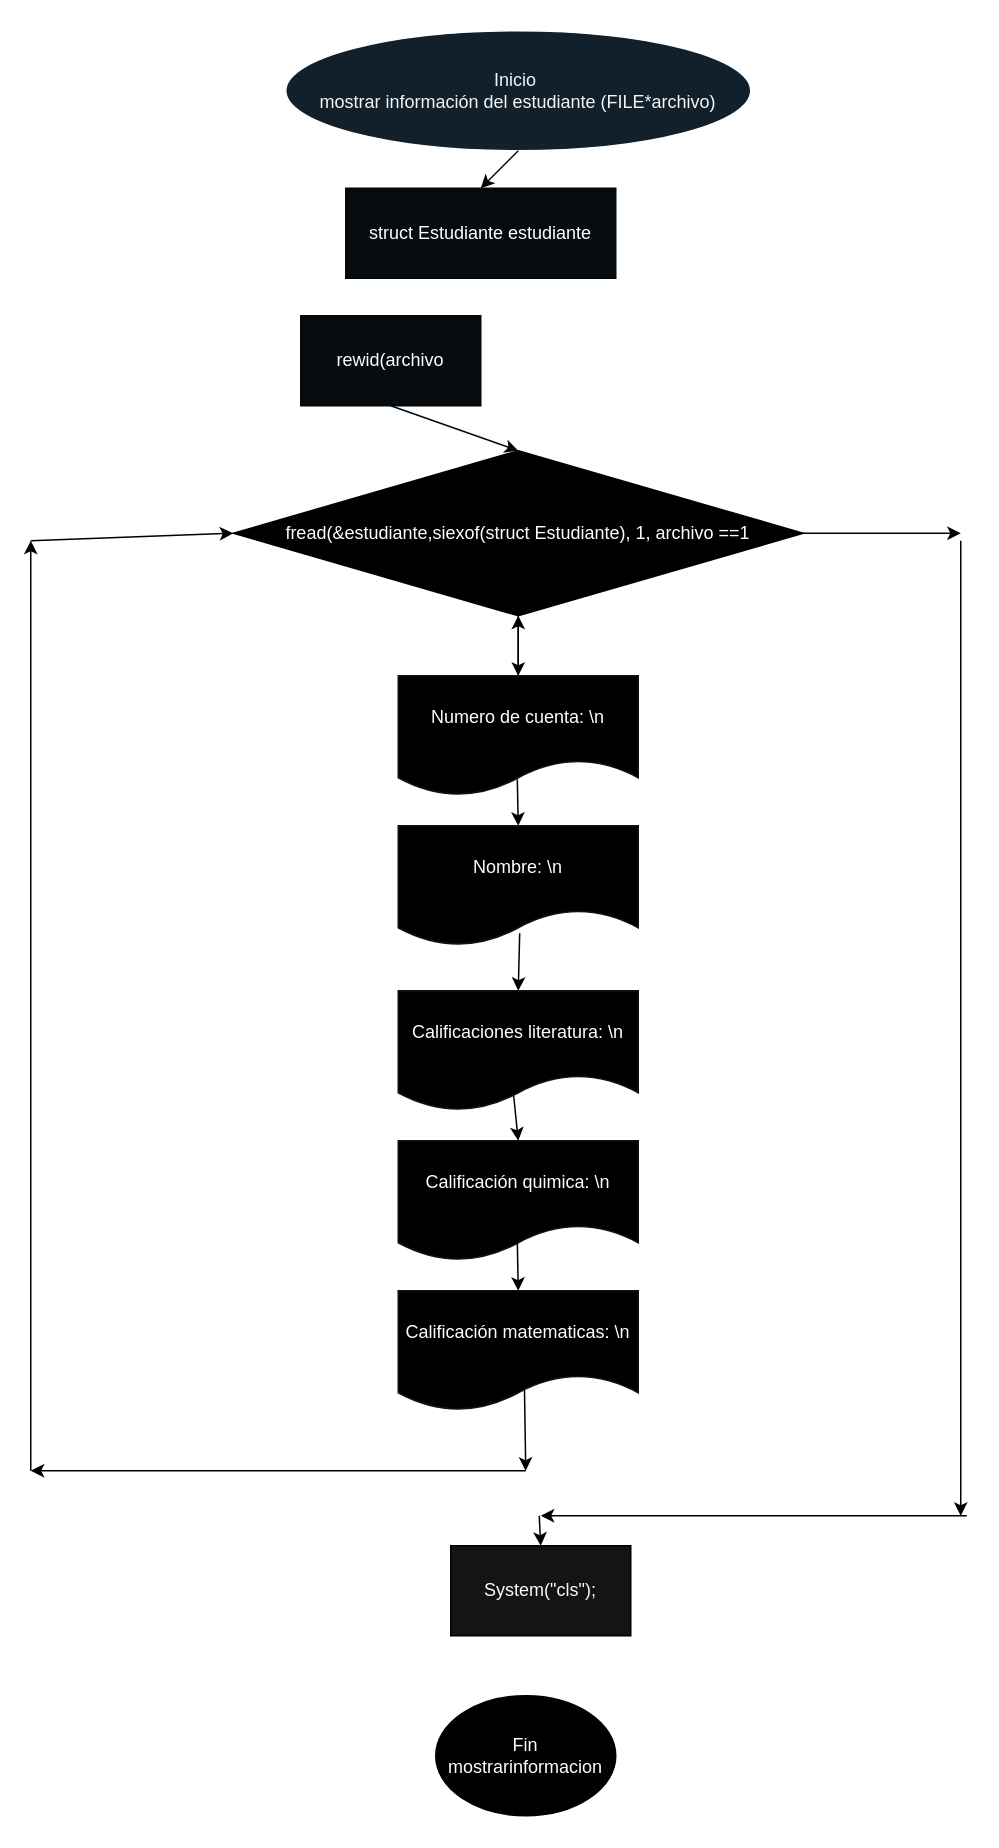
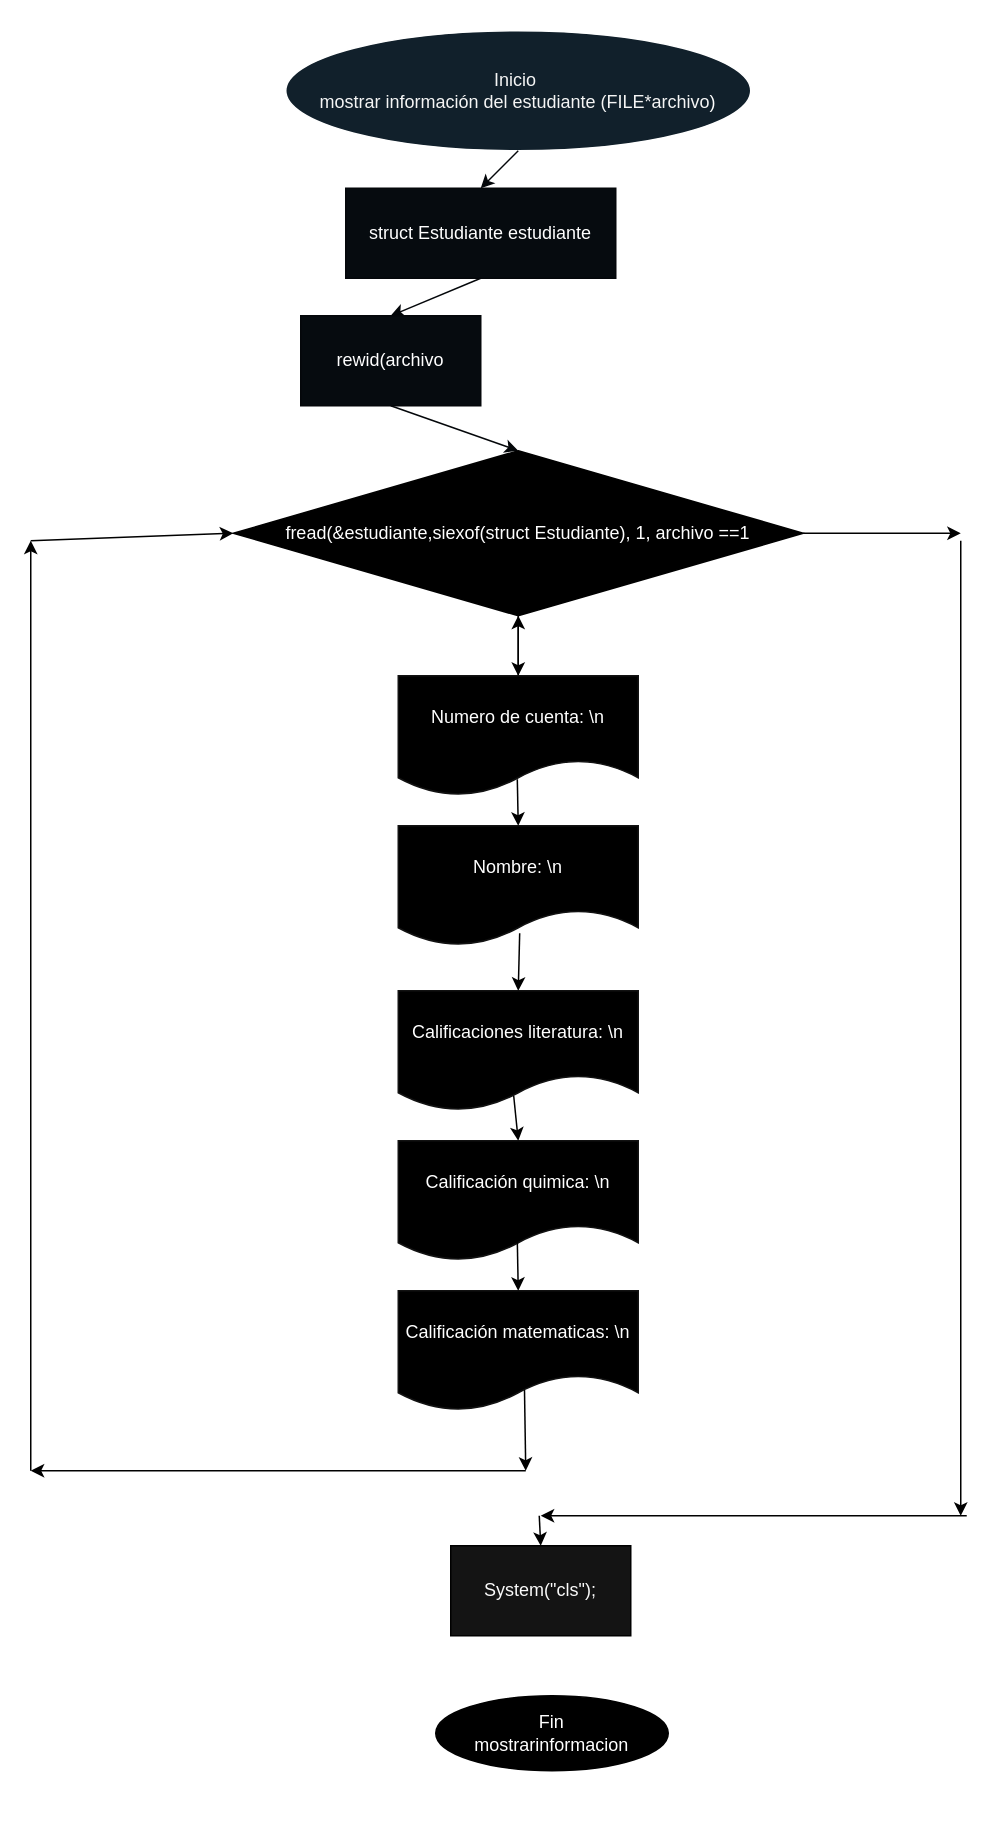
none -> (441, 295)
(526, 1756) -> (552, 1733)
